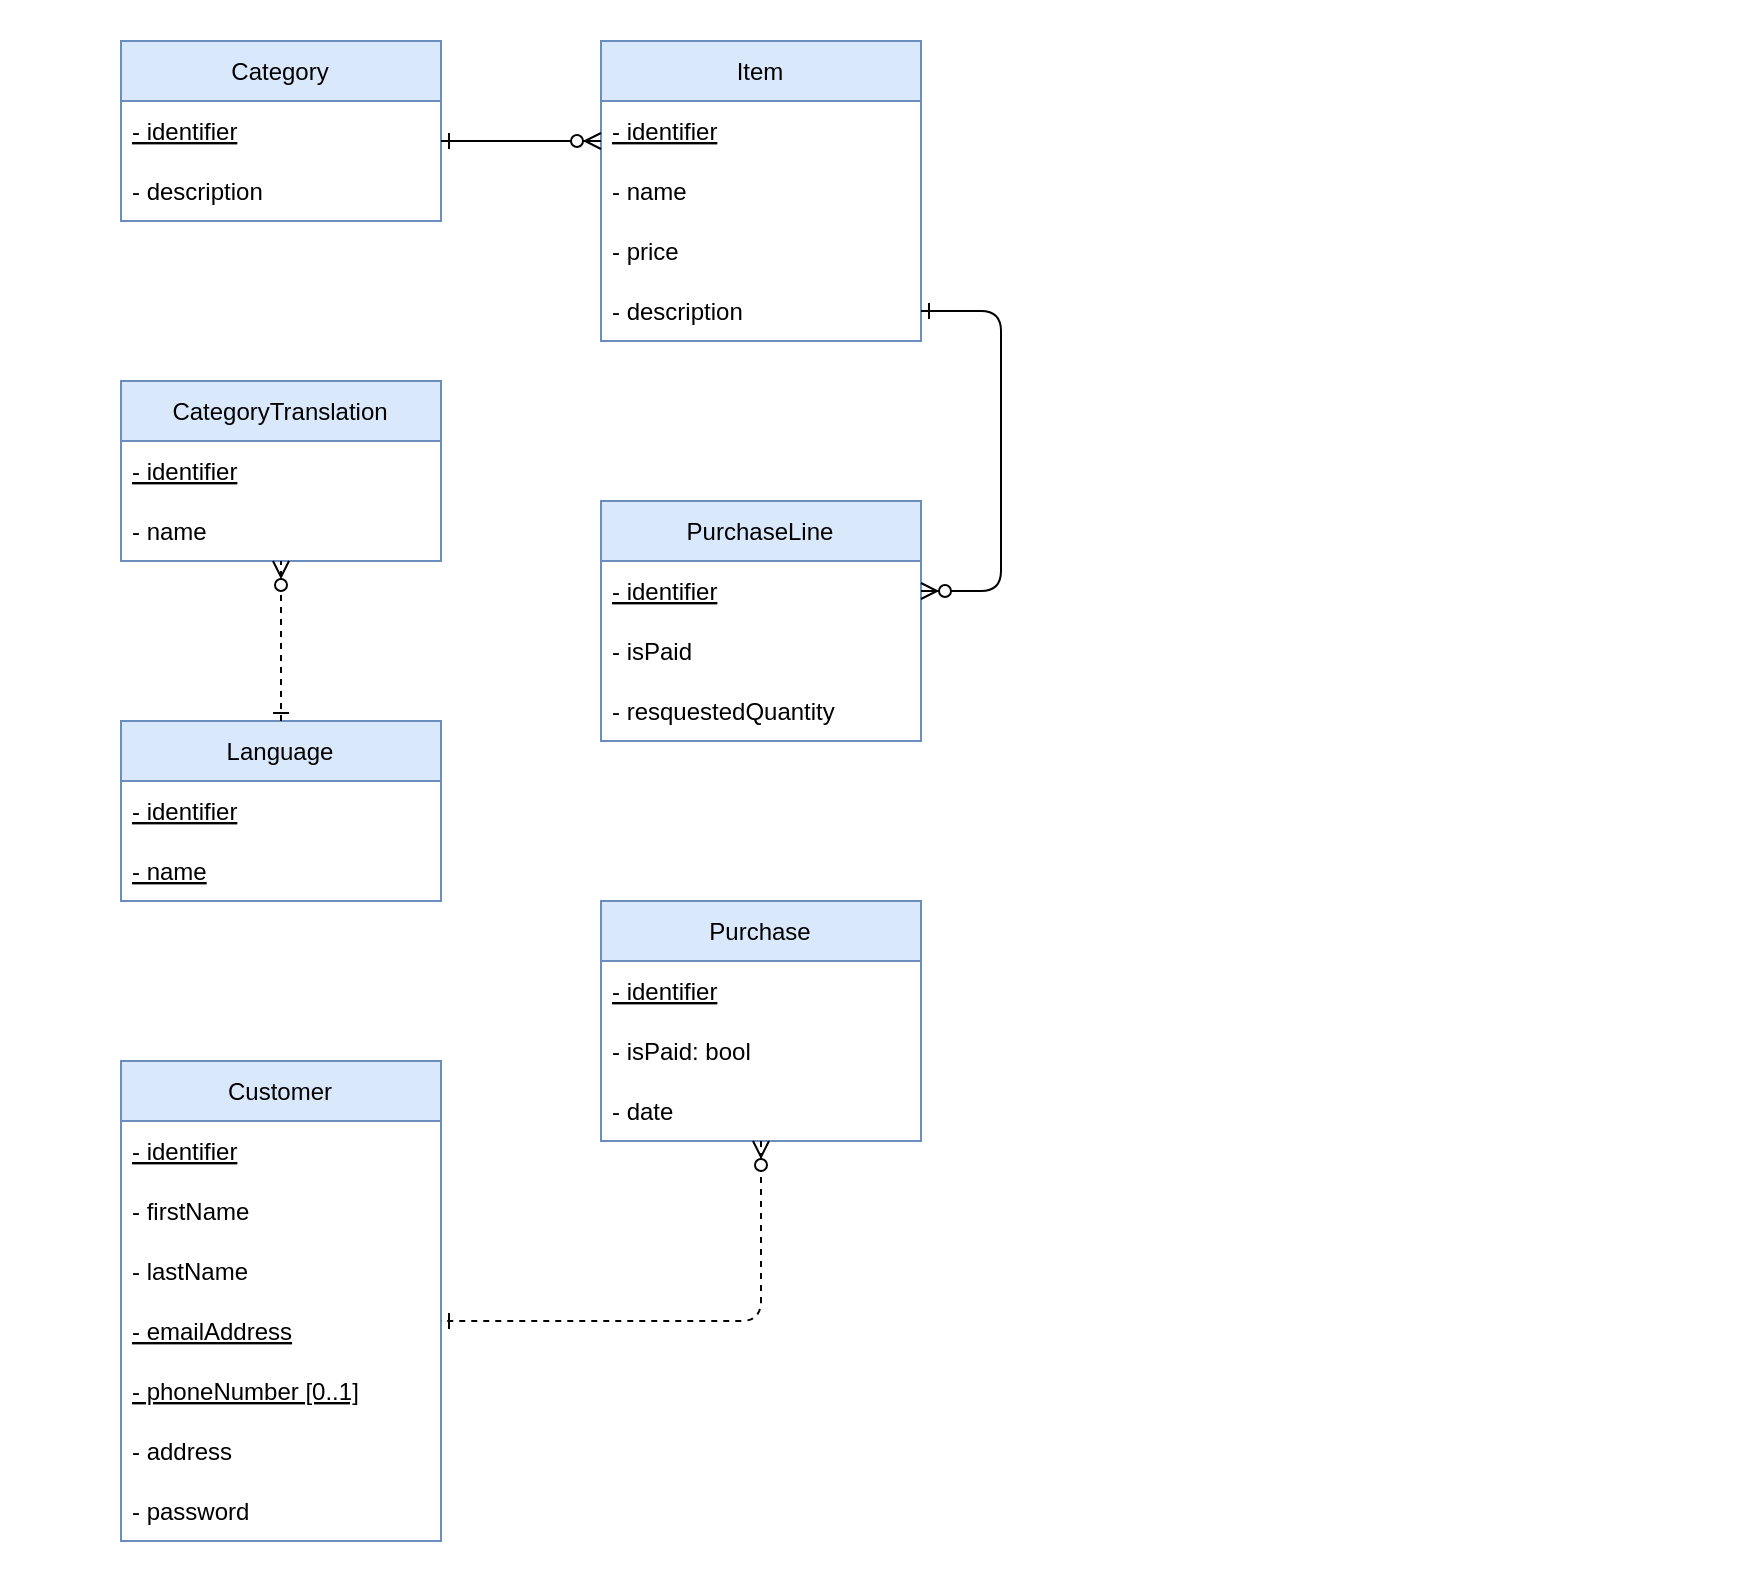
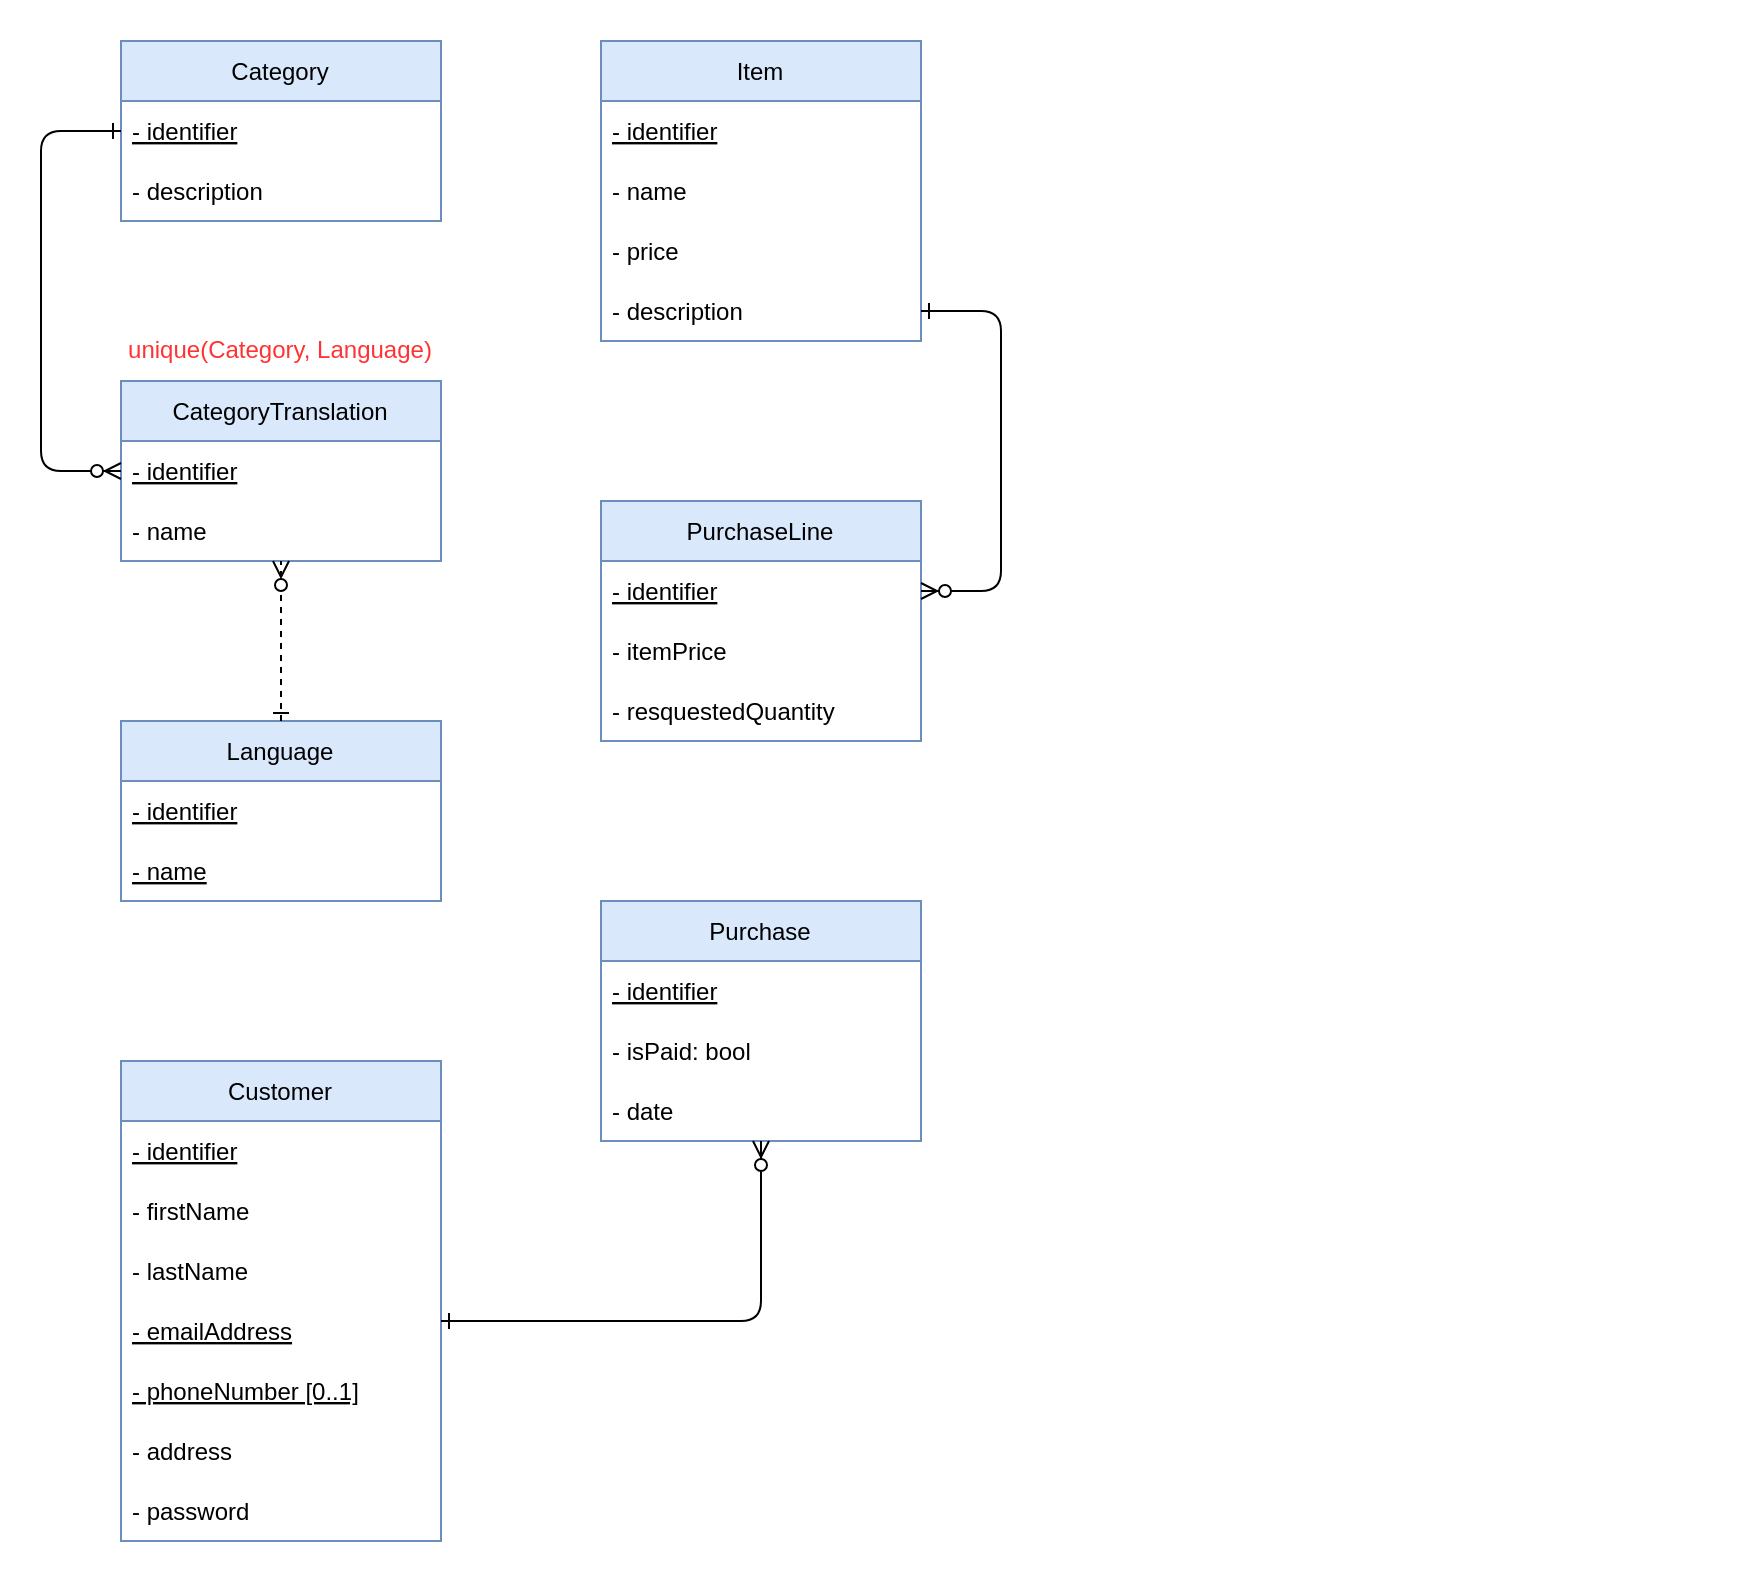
(521, 141) -> none
none -> (41, 301)
none -> (281, 351)
(656, 652) -> (677, 652)
(671, 1321) -> (671, 1321)
